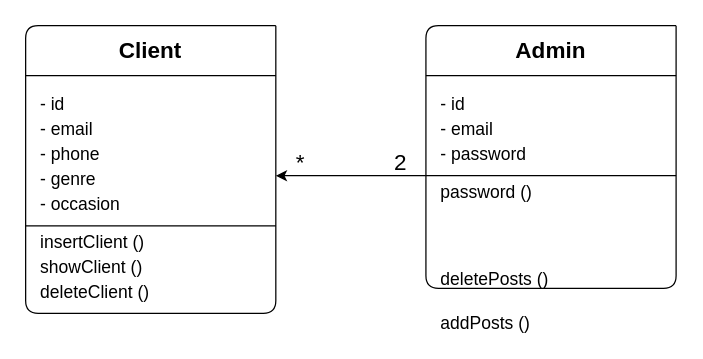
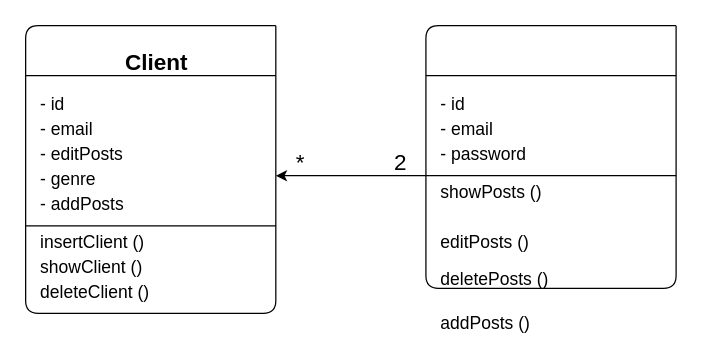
(151, 51) -> (157, 63)
(551, 51) -> none
(96, 151) -> (125, 151)
(529, 188) -> (538, 188)
(117, 201) -> (121, 201)
none -> (551, 238)
